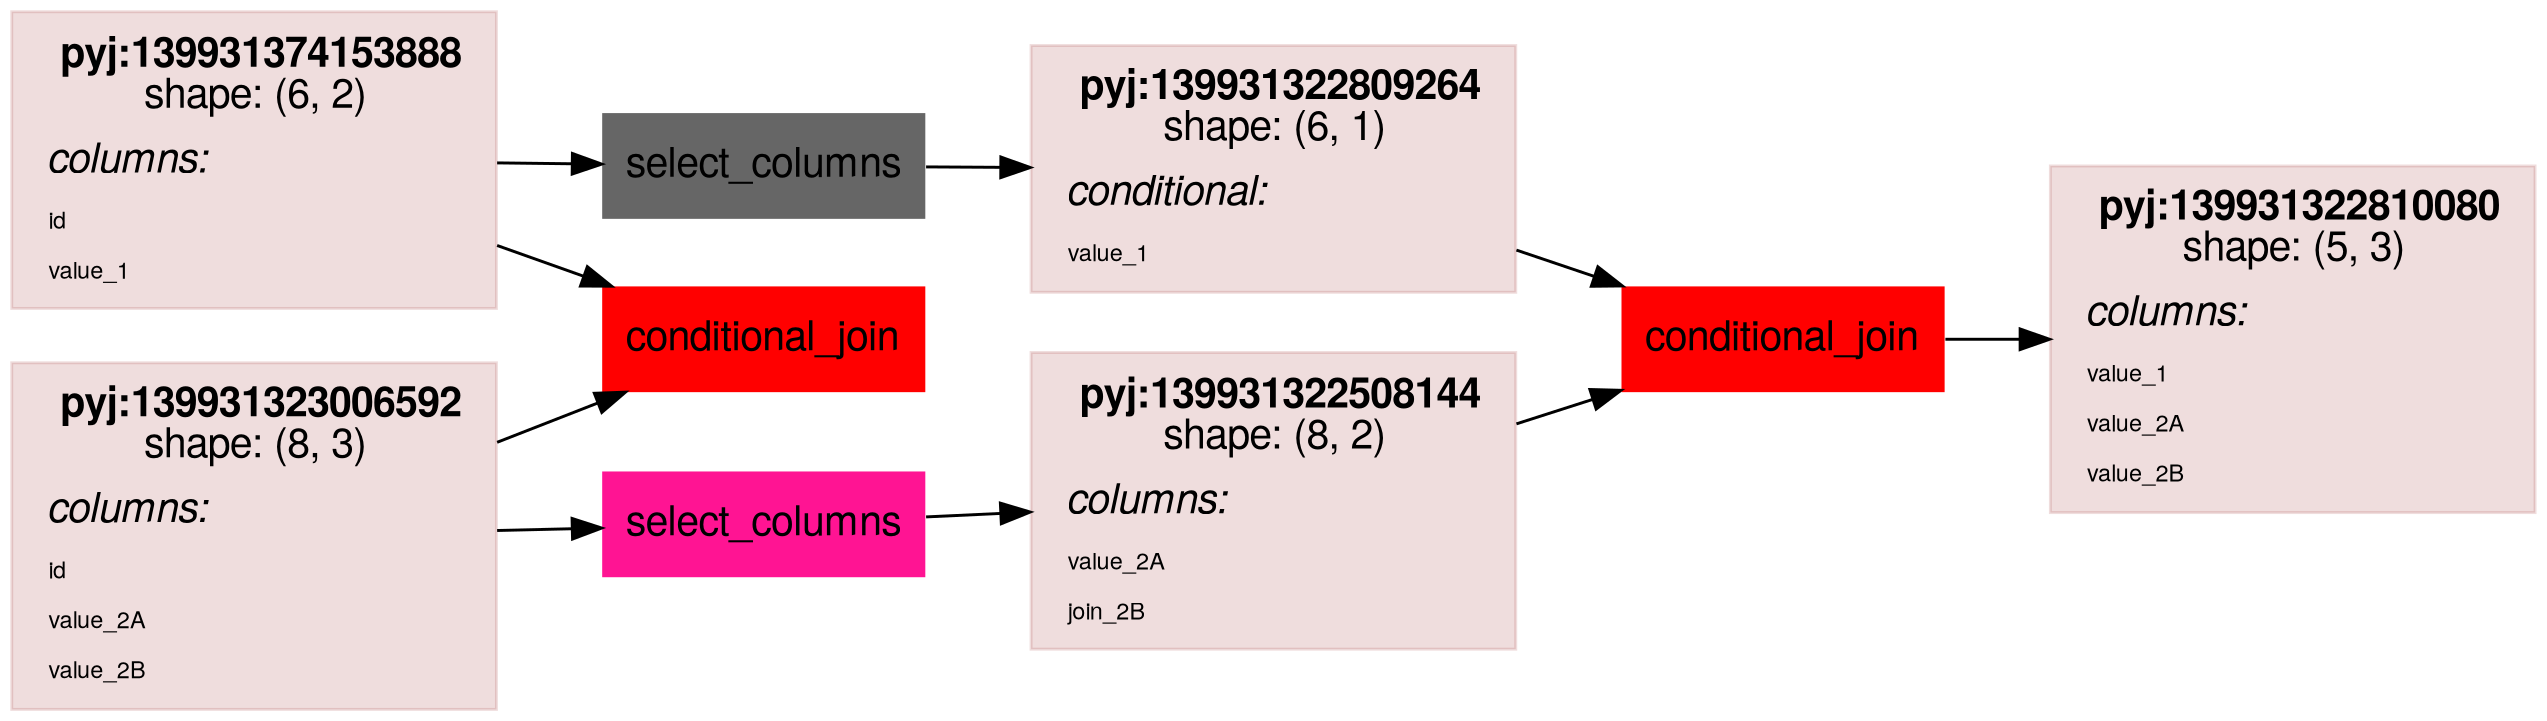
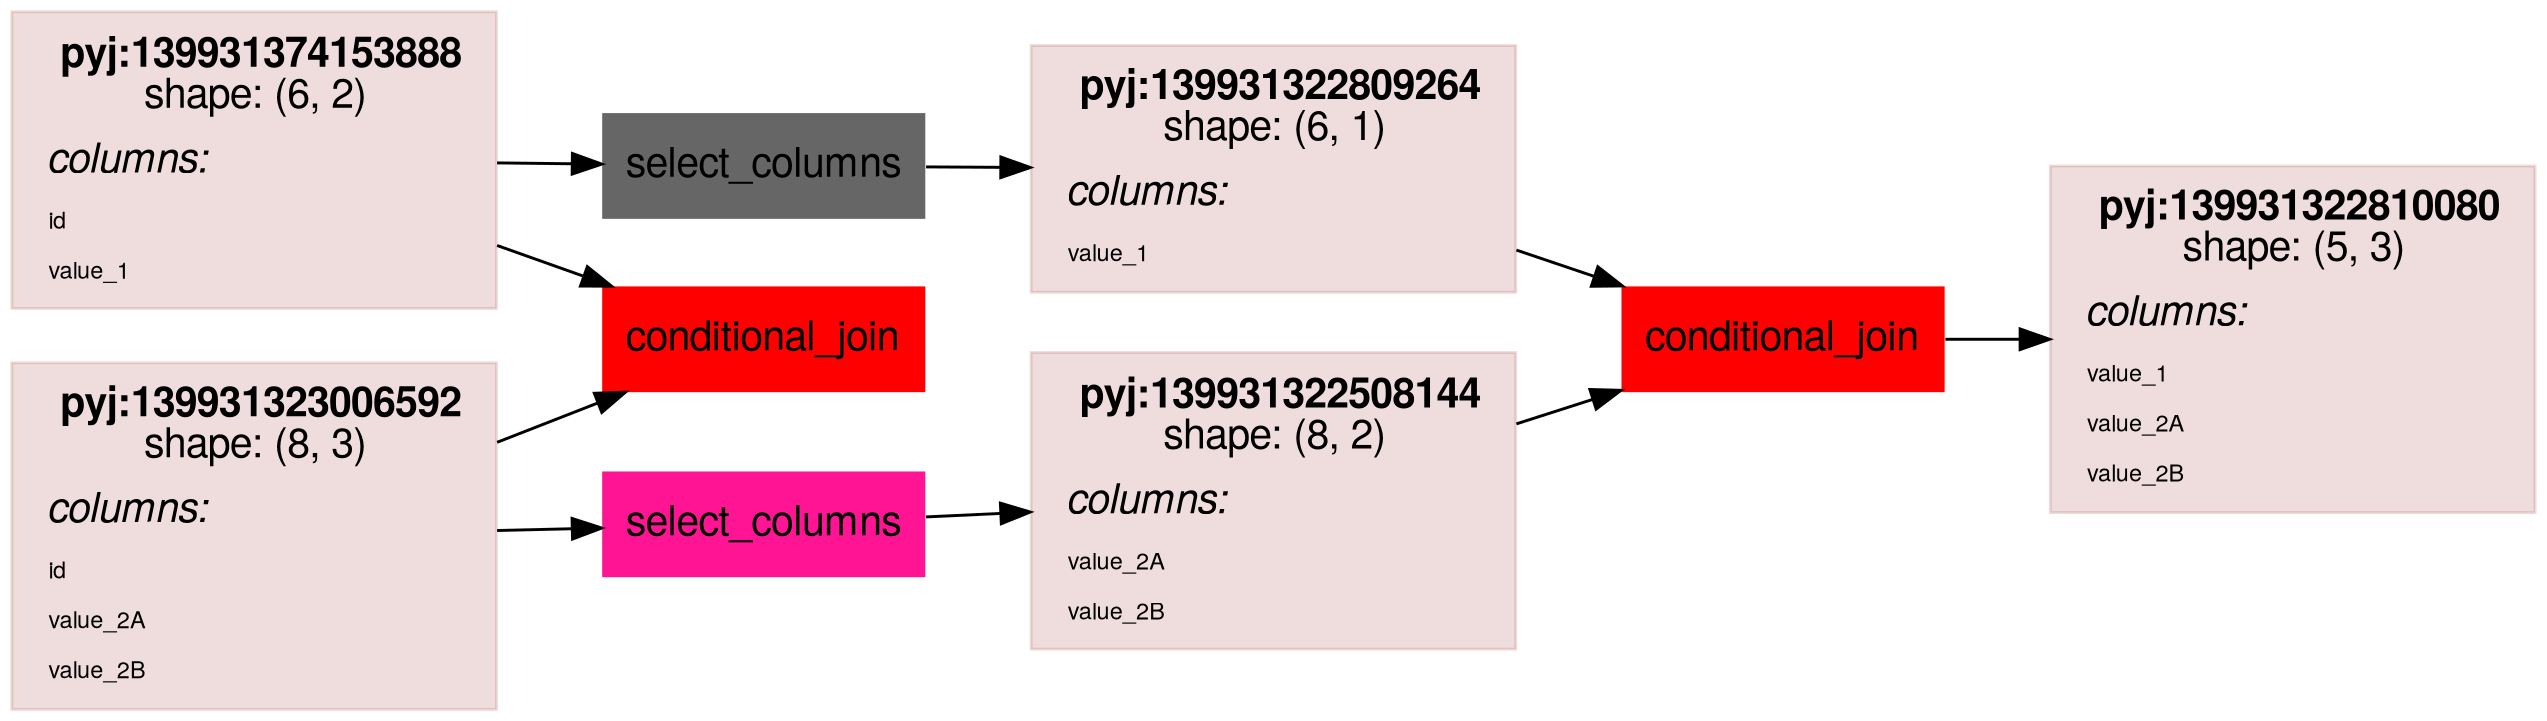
(1169, 192) -> (1149, 192)
(1107, 612) -> (1118, 612)
